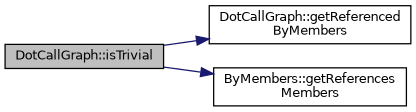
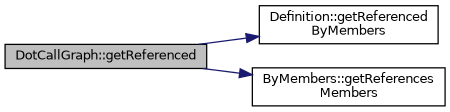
(310, 25) -> (349, 25)
(84, 56) -> (106, 56)
